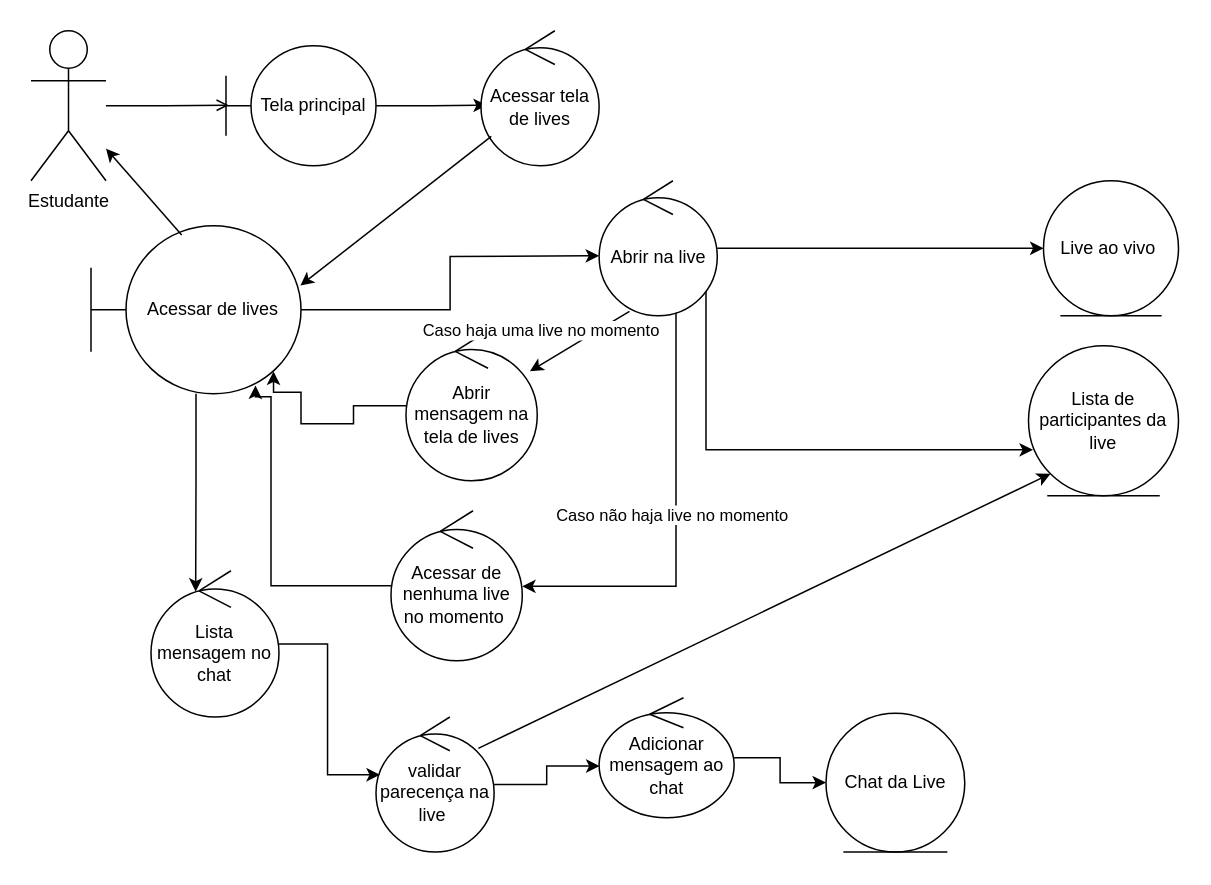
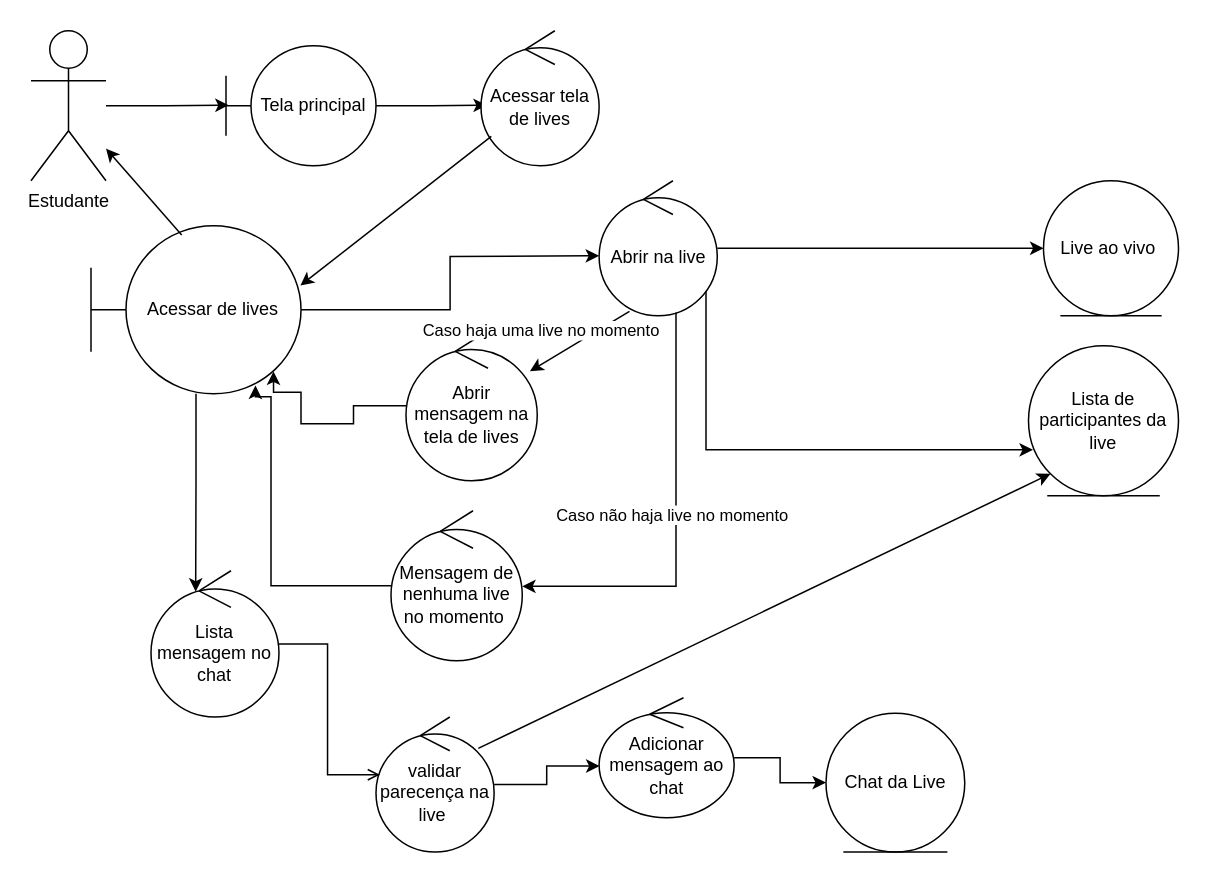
(219, 105) -> (217, 105)
(457, 595) -> (457, 595)
(368, 775) -> (370, 775)
